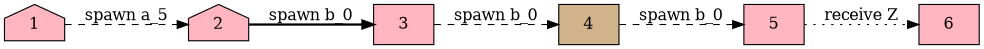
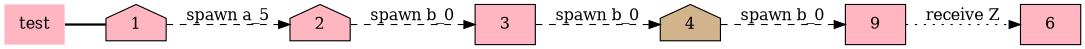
none -> (35, 25)
(306, 25) -> (407, 25)
(589, 25) -> (690, 25)
(774, 25) -> (875, 25)
